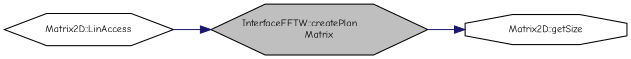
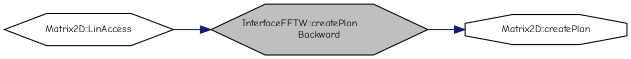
(319, 30) -> (319, 30)
(546, 30) -> (546, 30)
